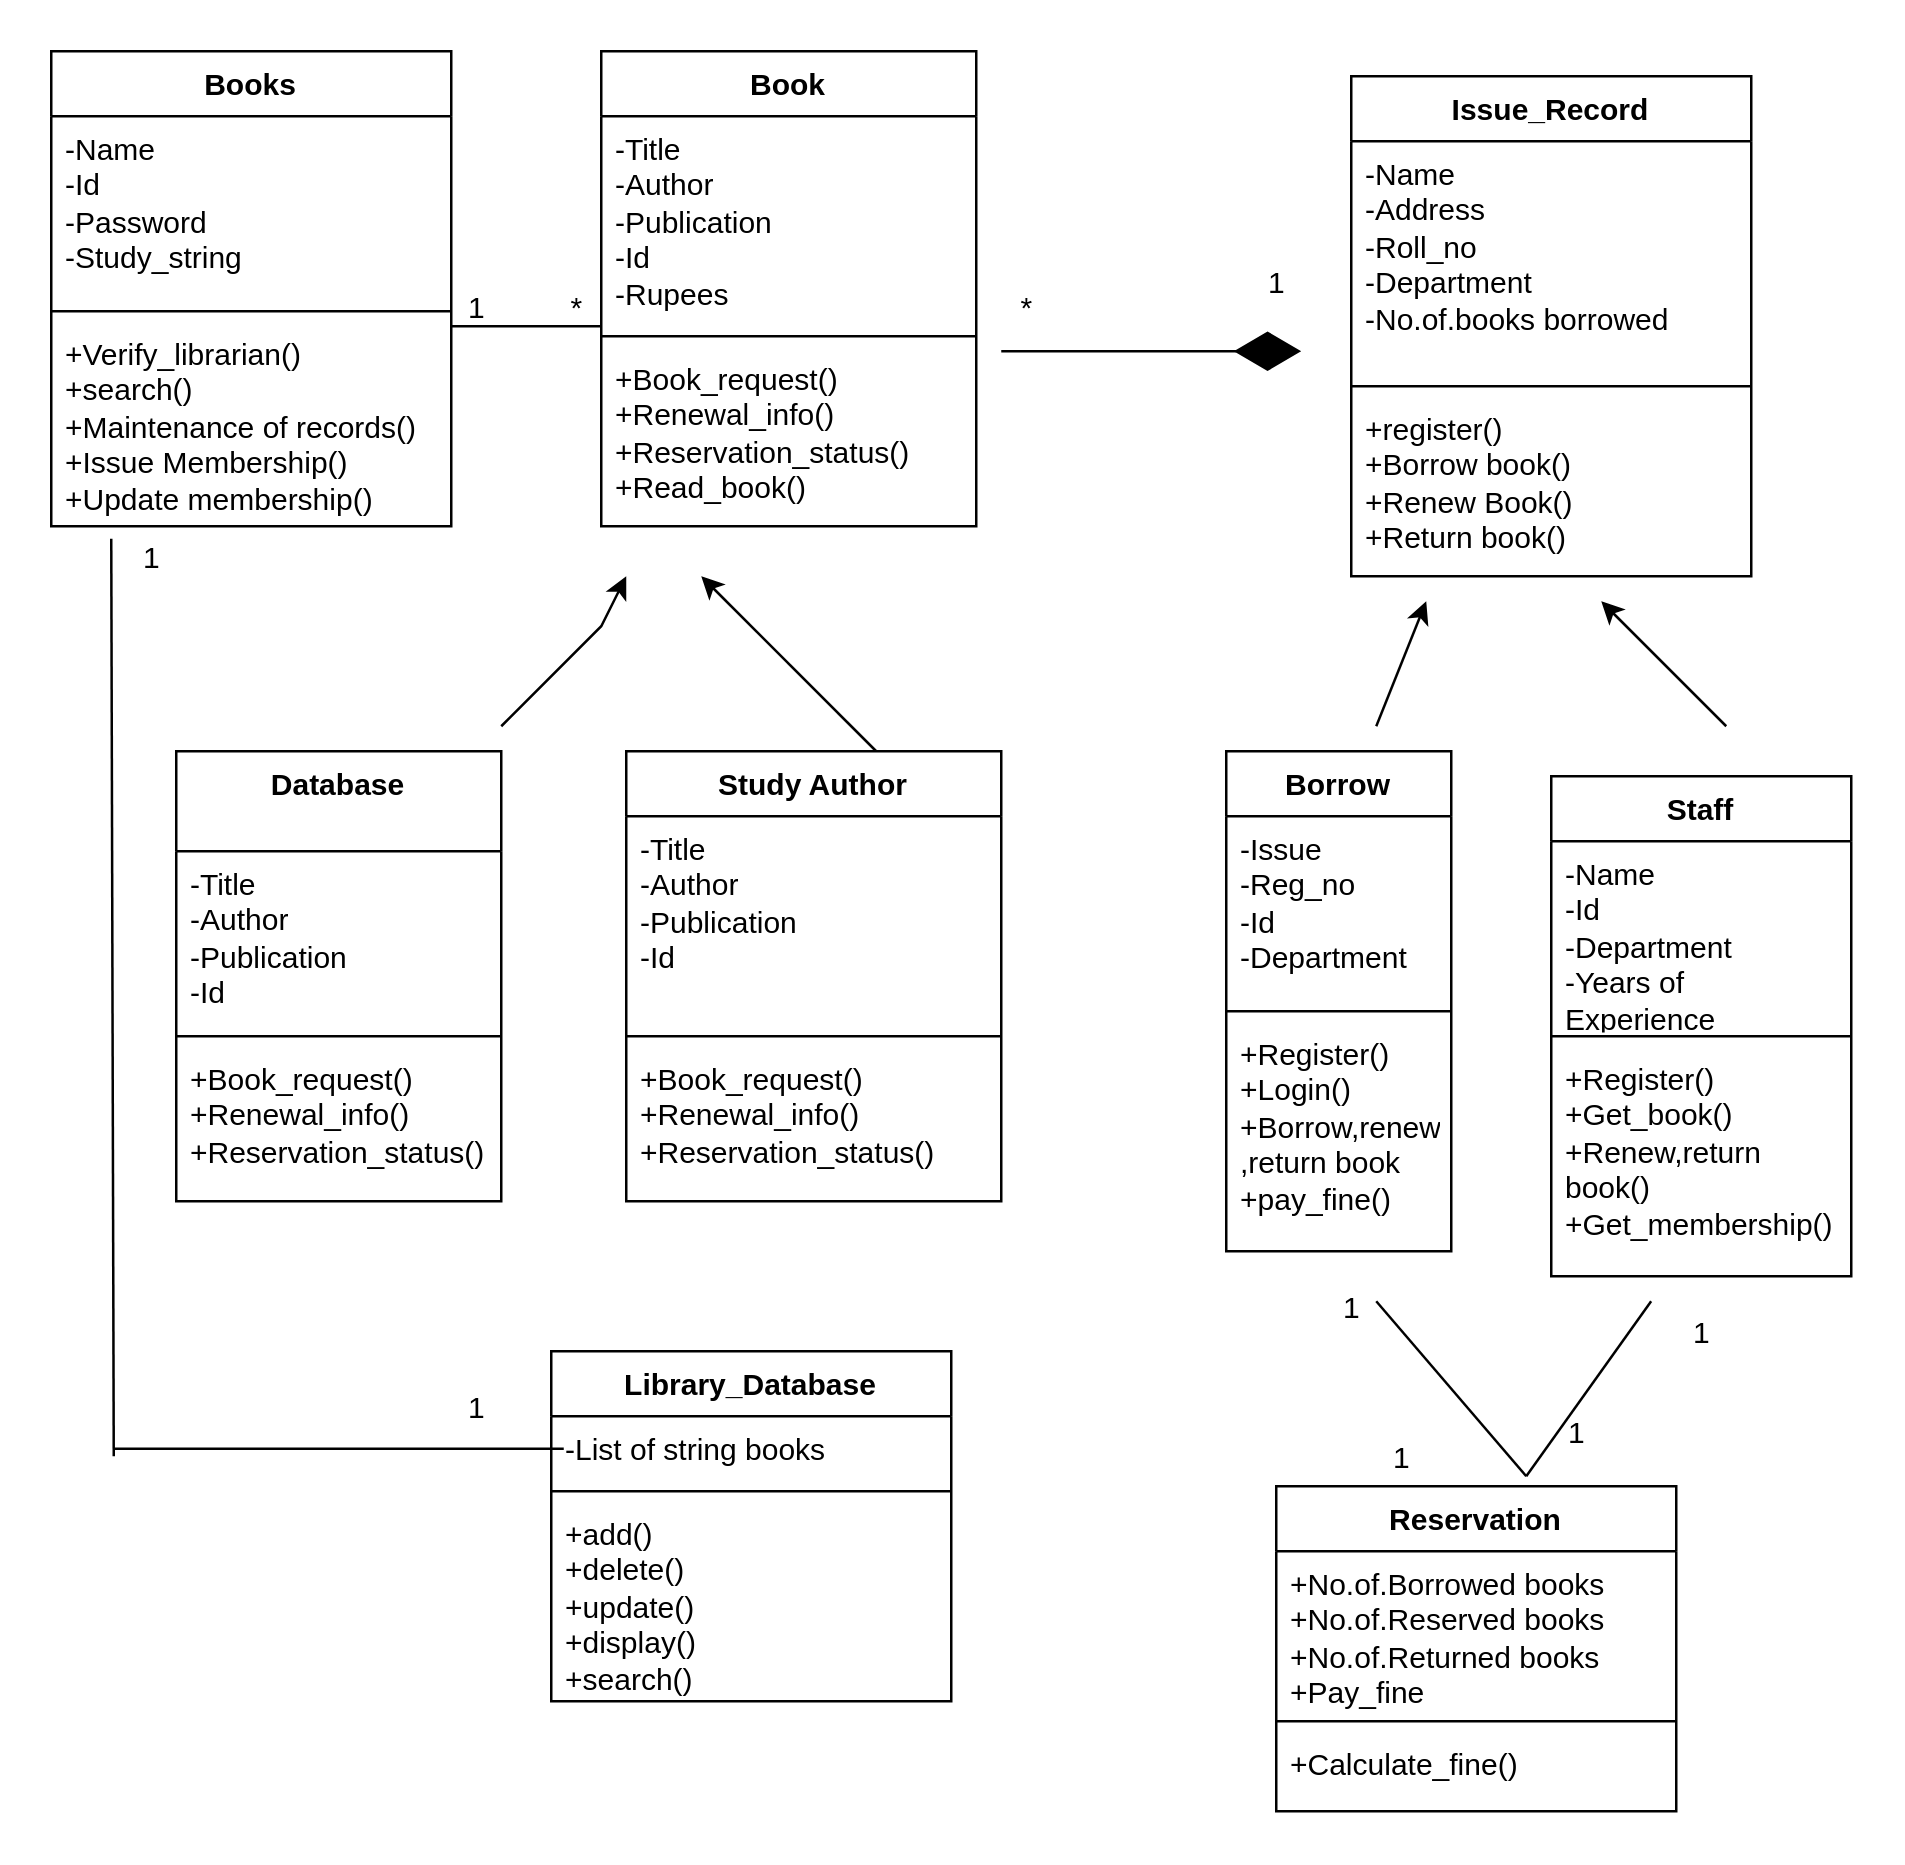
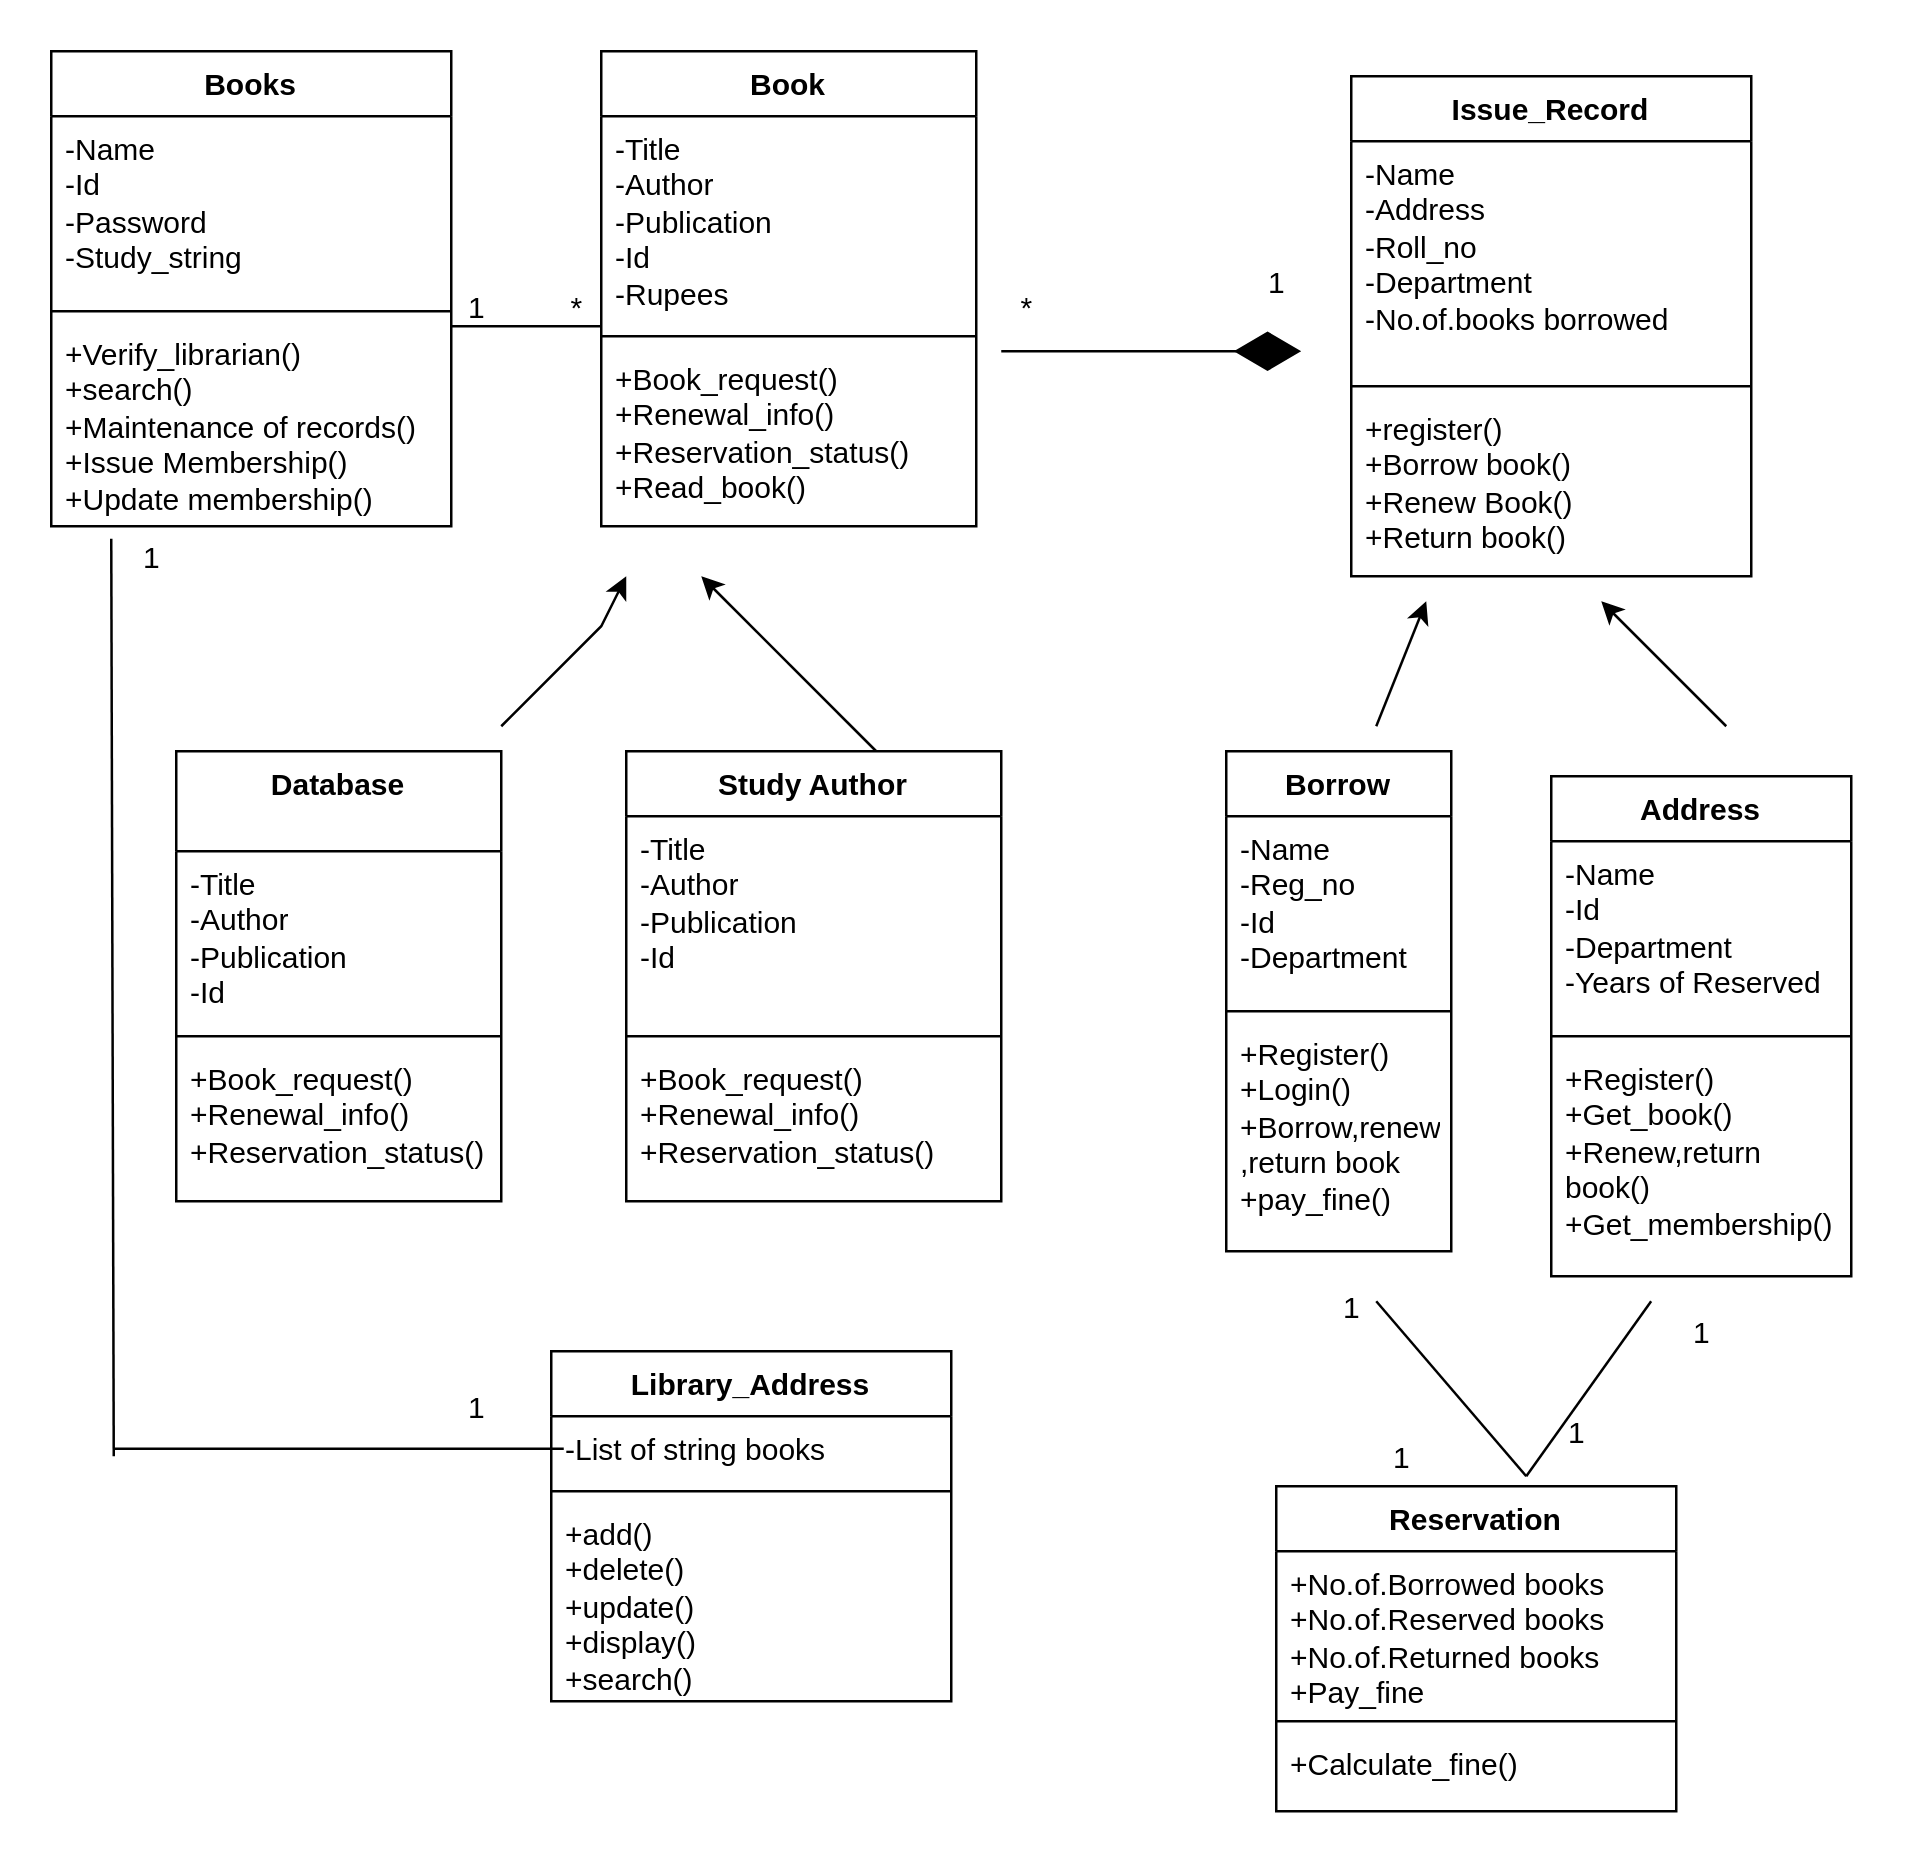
(1701, 812) -> (1701, 812)
(1334, 906) -> (1334, 906)
(1704, 949) -> (1704, 949)
(751, 1387) -> (751, 1387)
